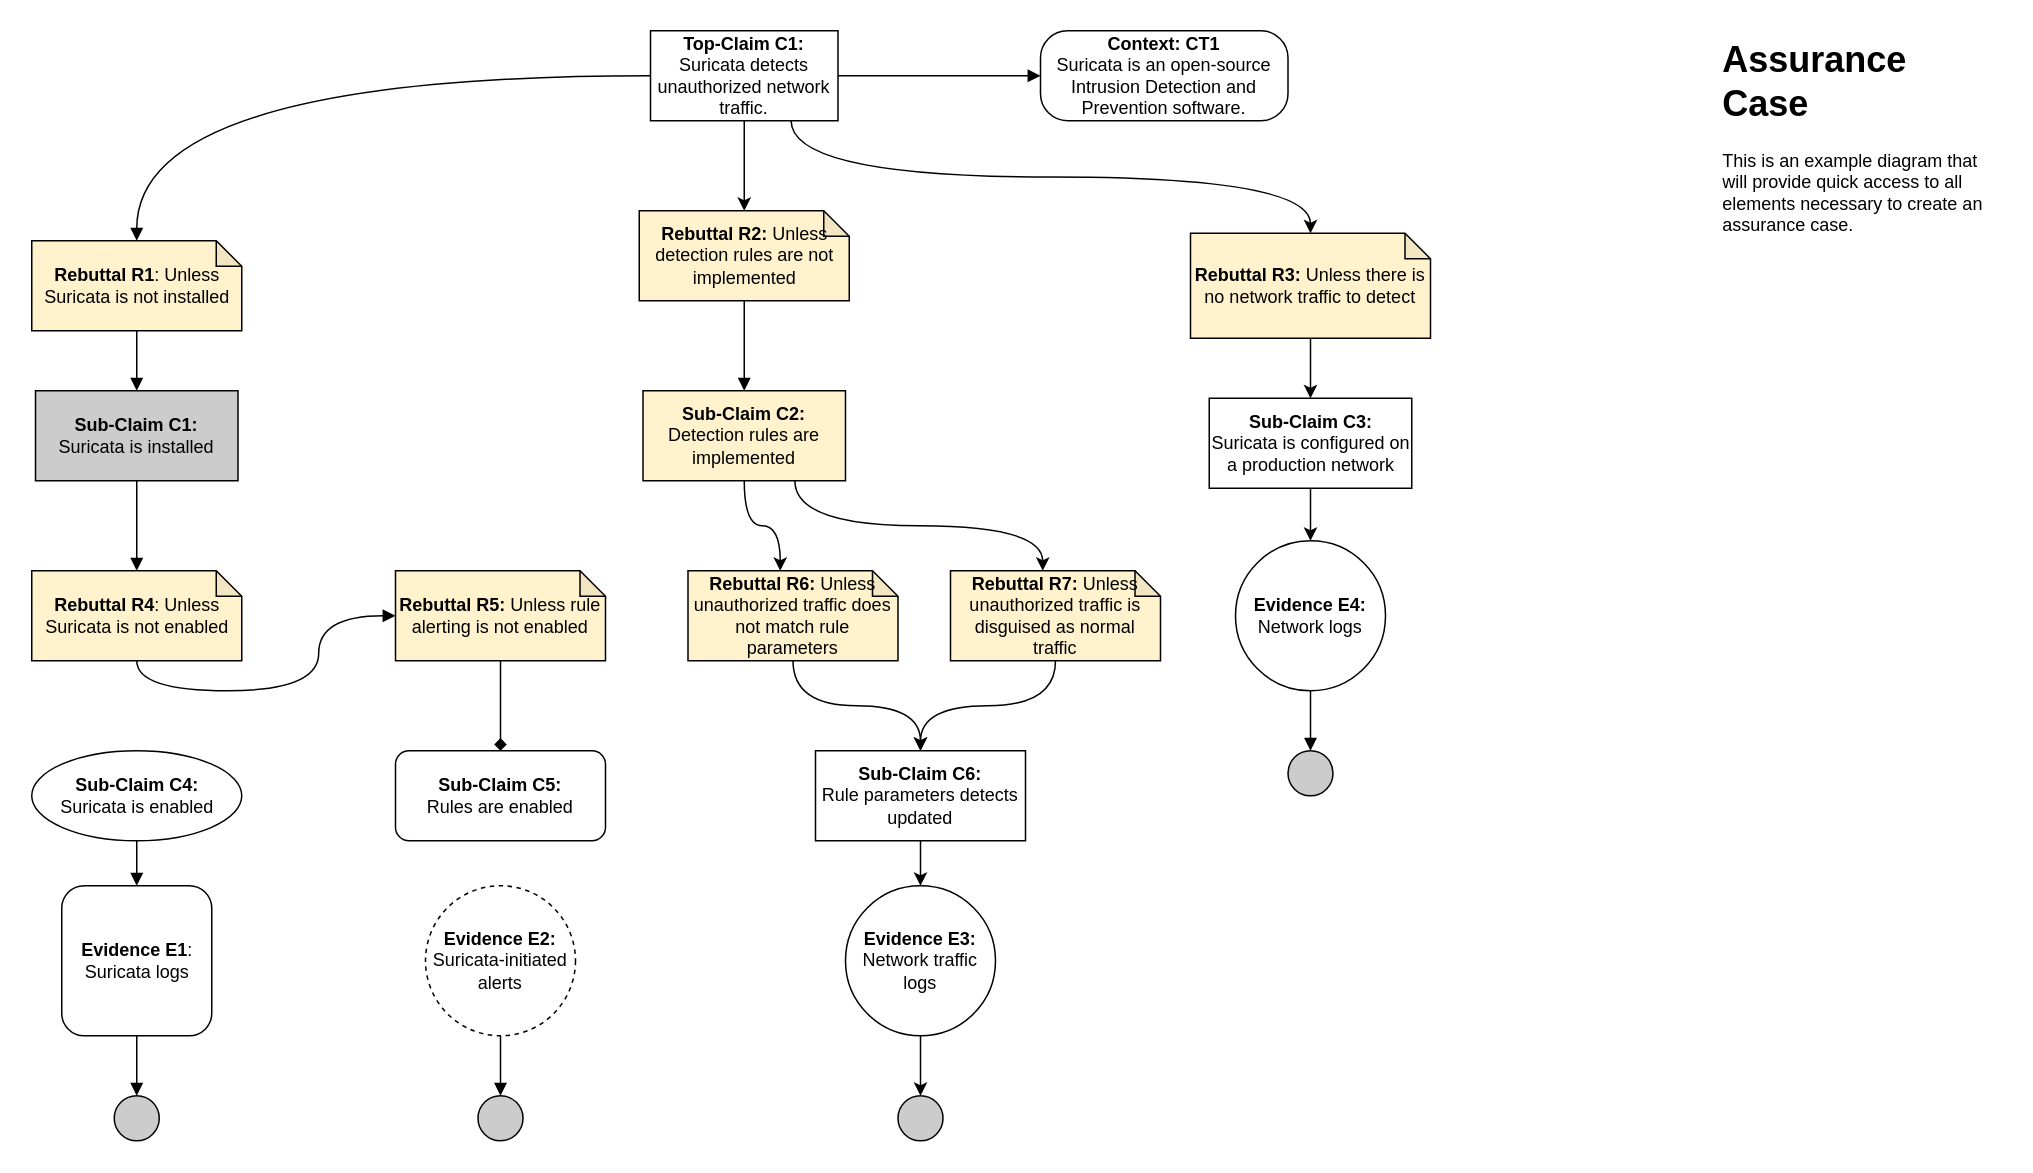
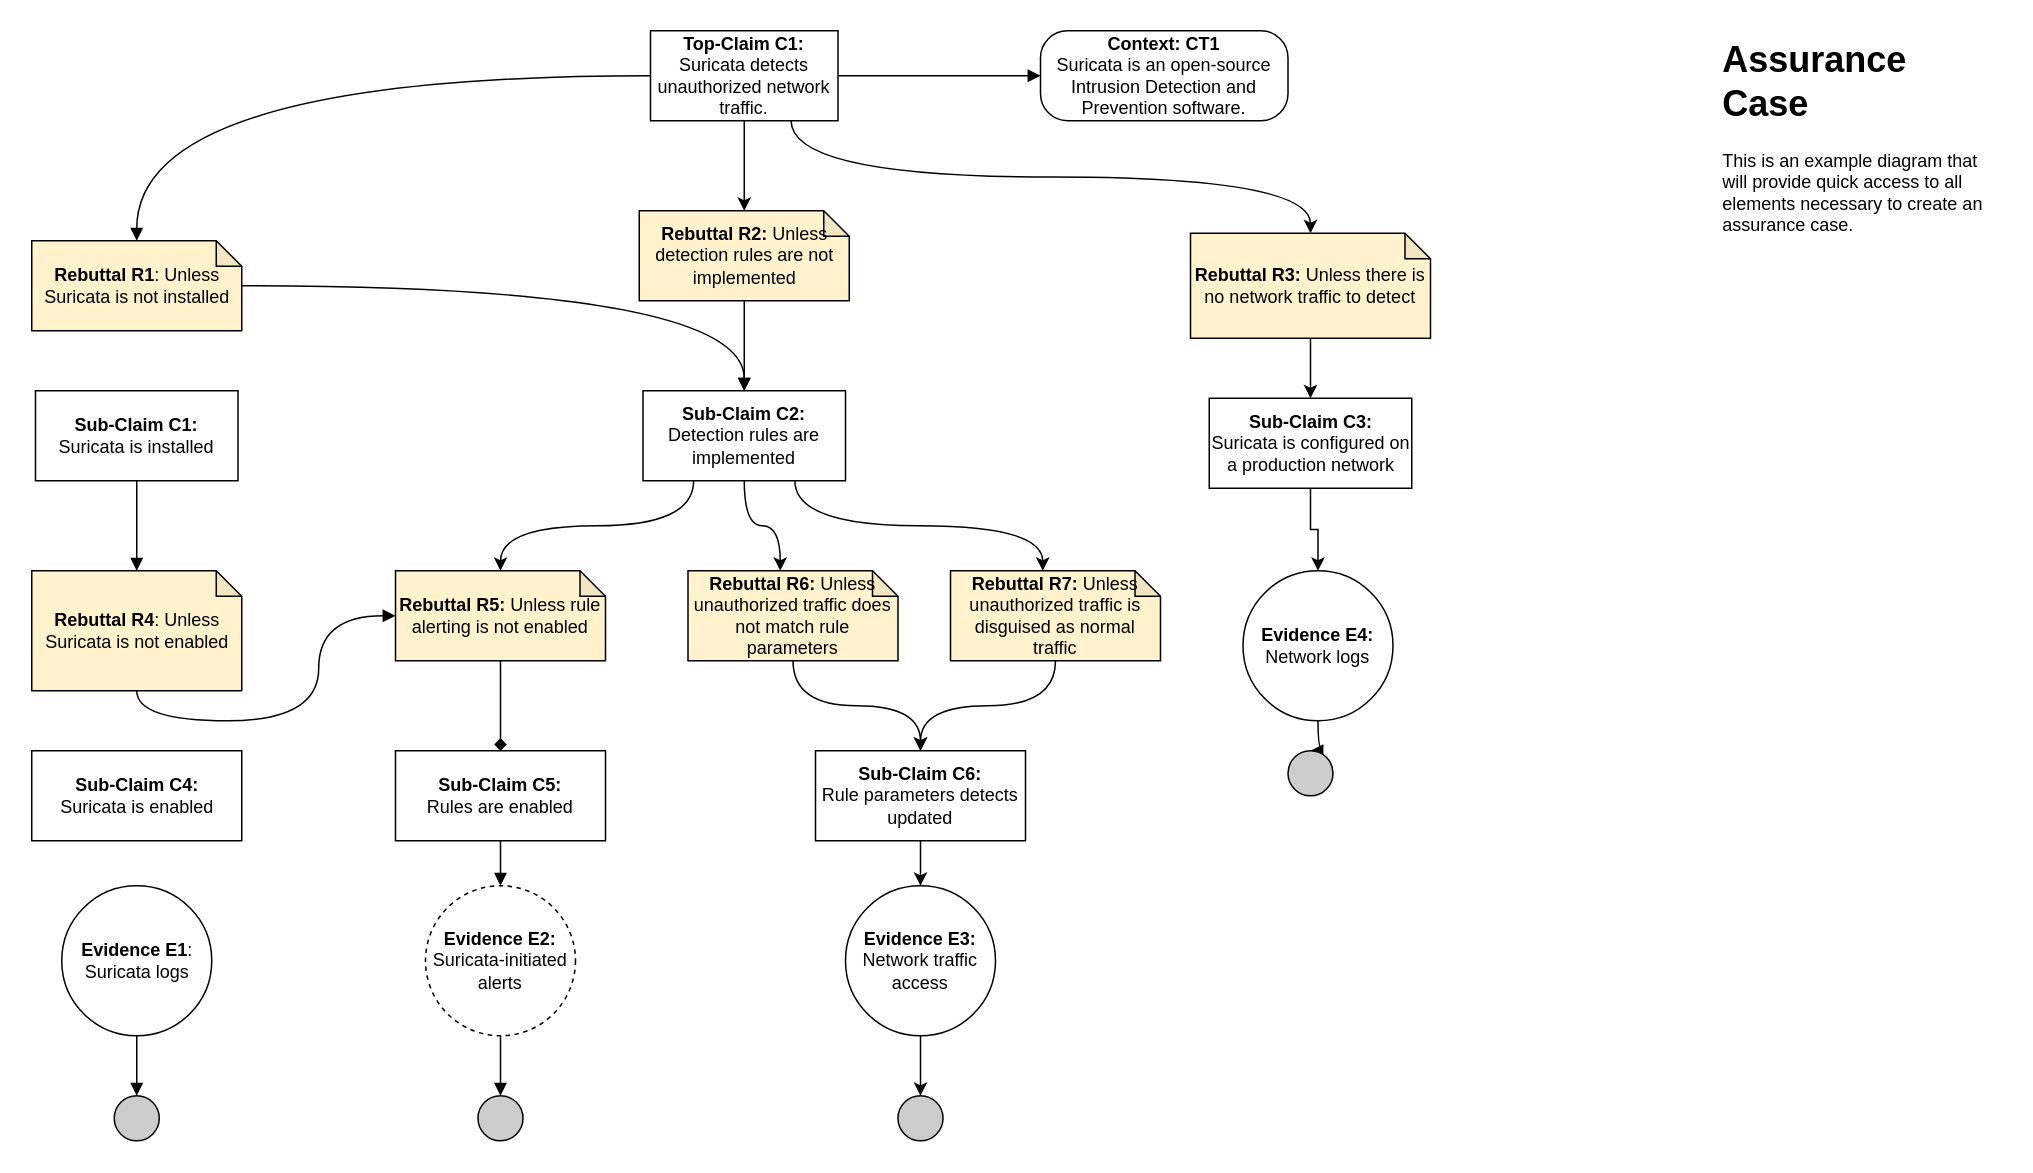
(137, 355) -> (502, 295)
(137, 436) -> (137, 436)
(744, 436) -> (744, 436)
none -> (600, 526)
(137, 616) -> (137, 631)
(1310, 616) -> (1318, 646)
(137, 796) -> (137, 796)
(500, 796) -> (500, 796)
(137, 857) -> none
none -> (500, 857)
(137, 961) -> (137, 961)
(920, 961) -> (920, 961)
